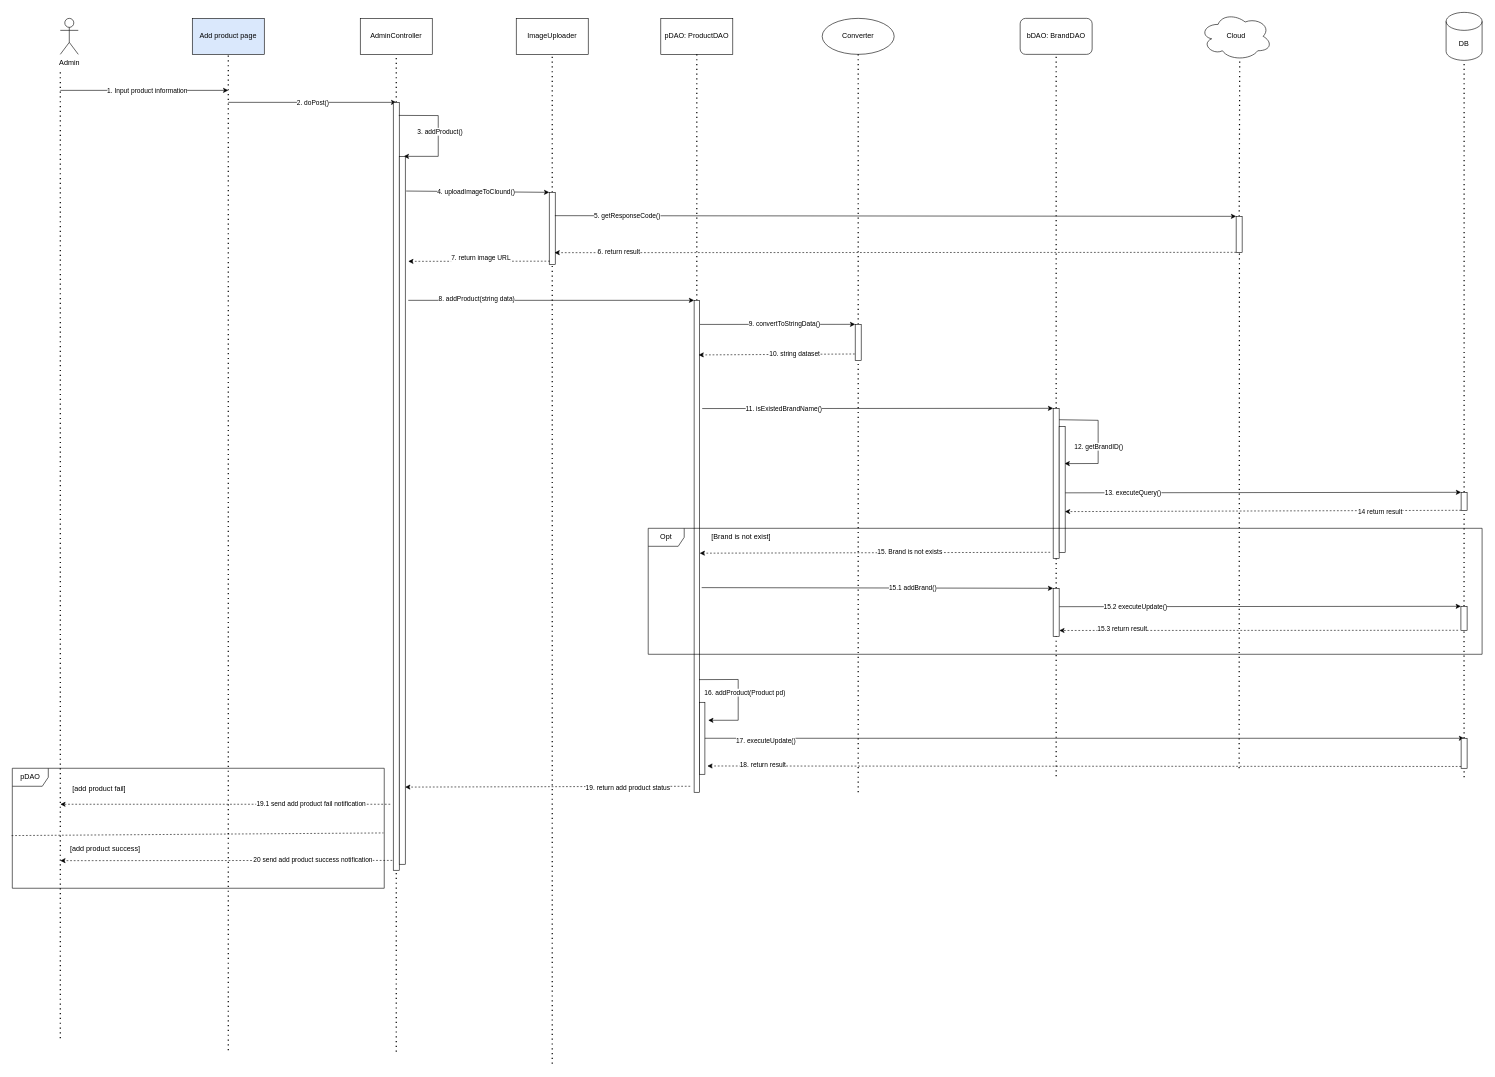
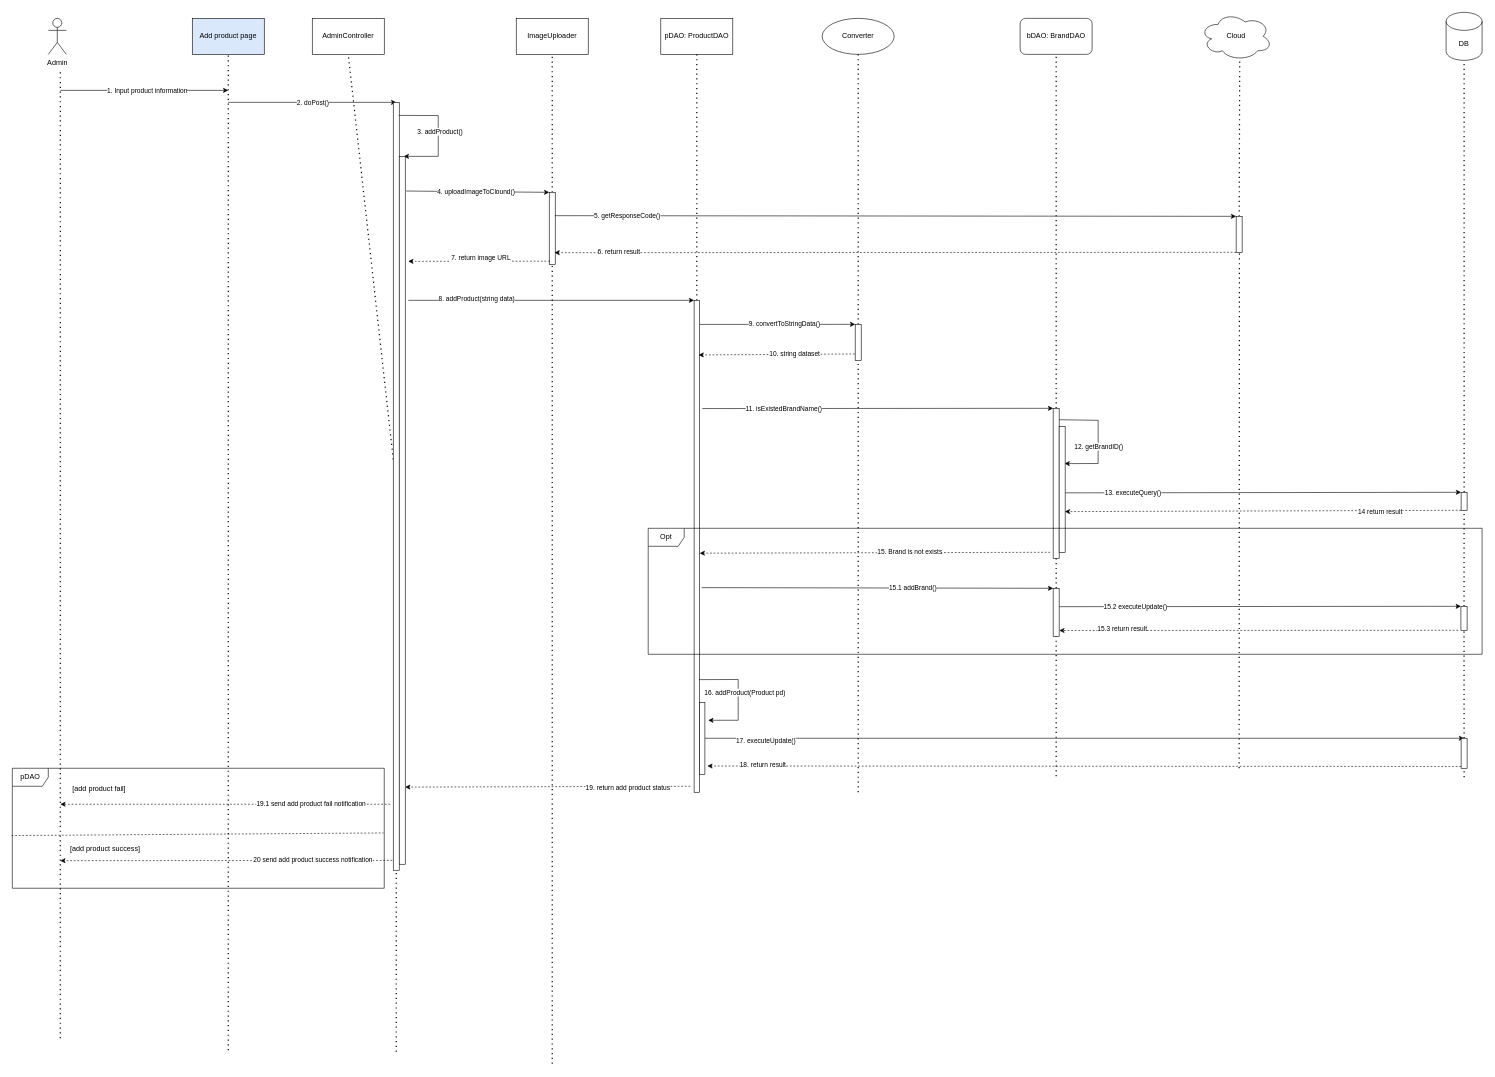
(69, 36) -> (57, 36)
(396, 36) -> (348, 36)
(741, 537) -> none
